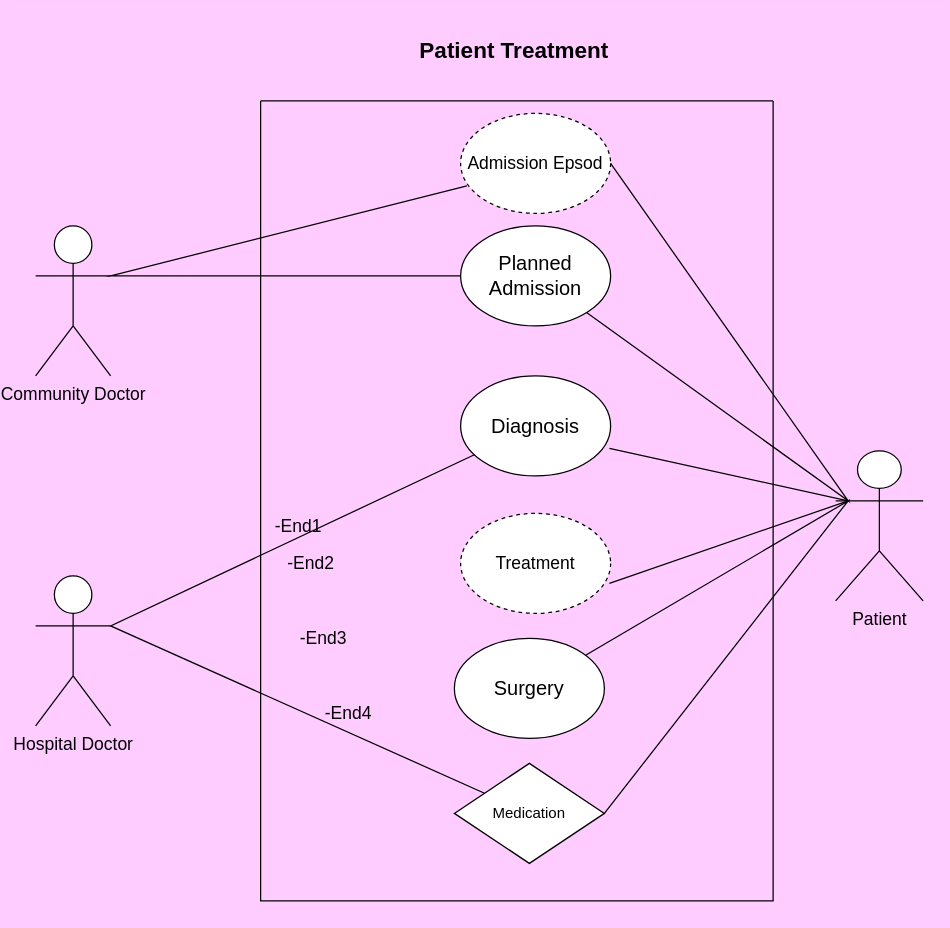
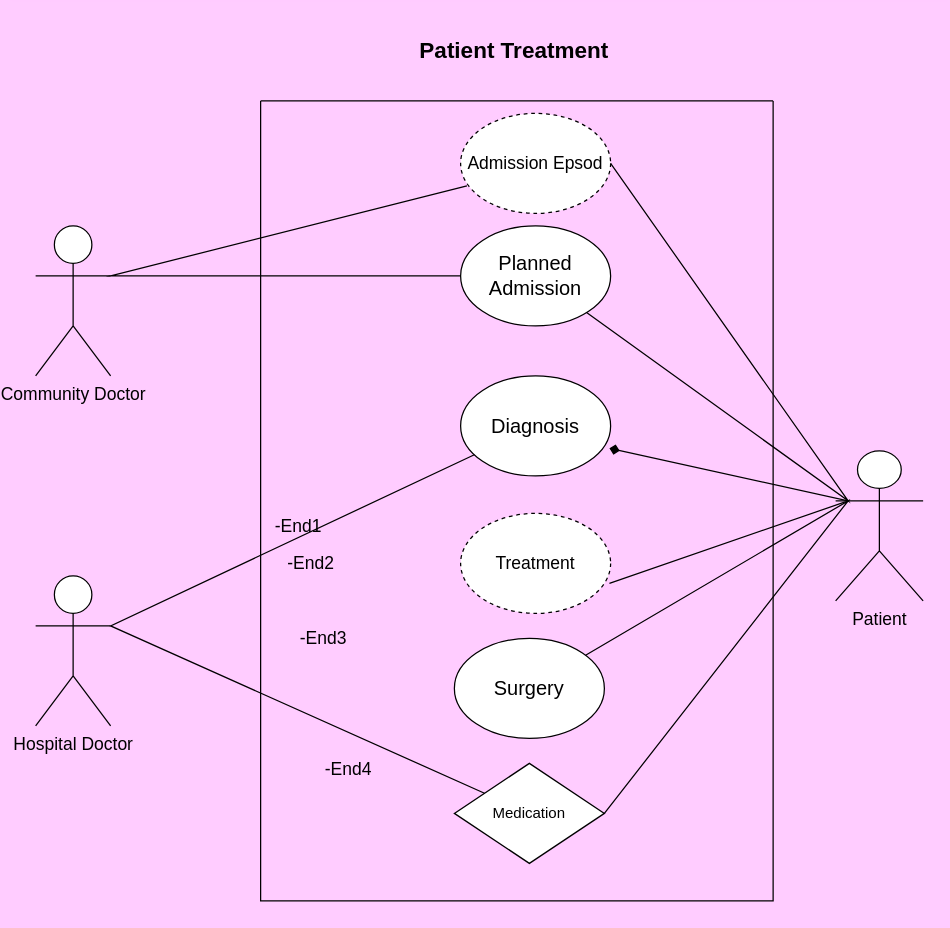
(615, 449) -> (620, 450)
(348, 713) -> (348, 769)
